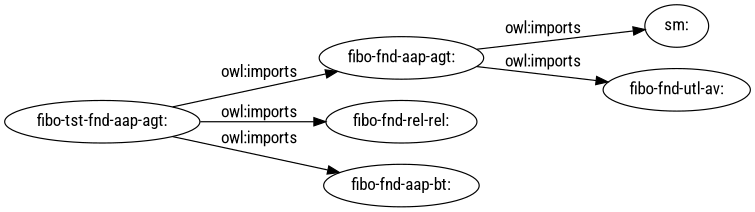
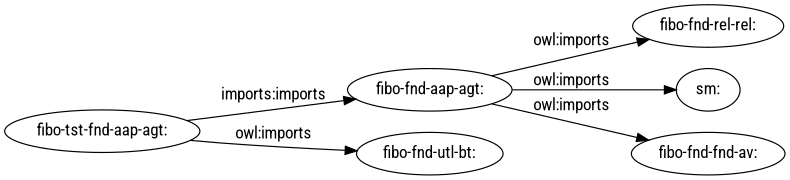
(260, 73) -> (274, 95)
(677, 90) -> (708, 154)
(257, 122) -> (565, 59)
(401, 186) -> (430, 154)
